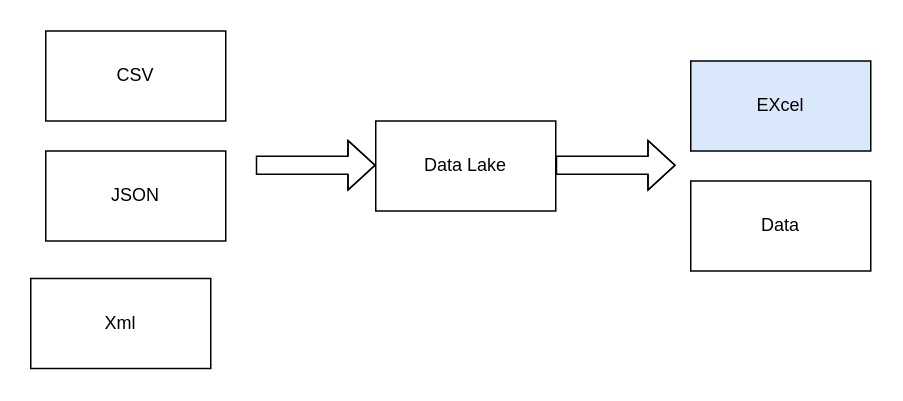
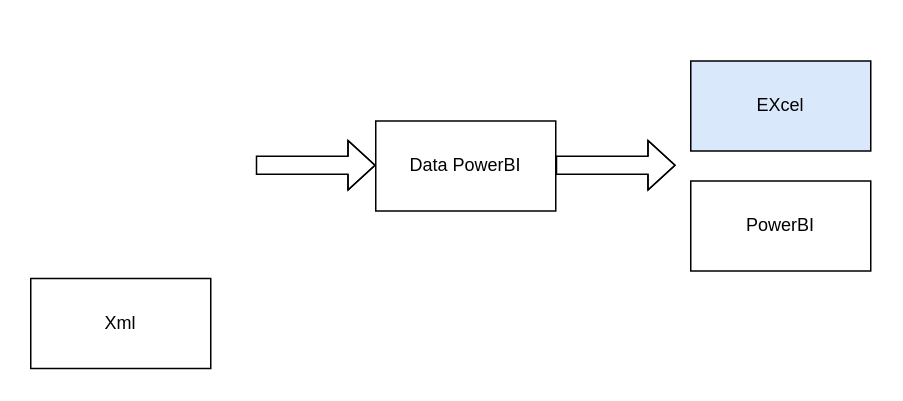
(136, 76) -> none
(466, 166) -> (466, 166)
(136, 196) -> none
(781, 226) -> (781, 226)
